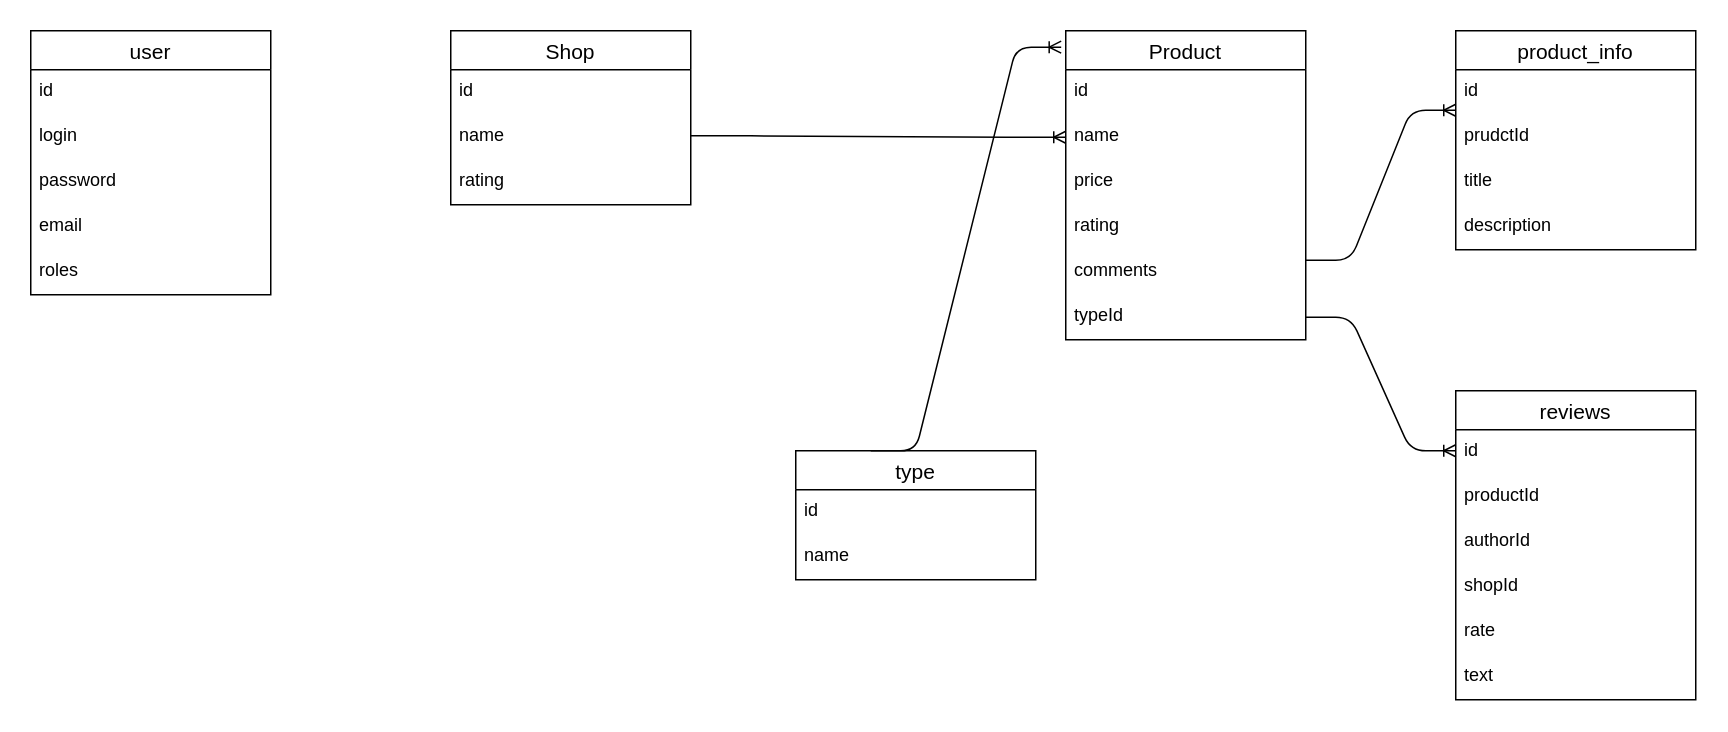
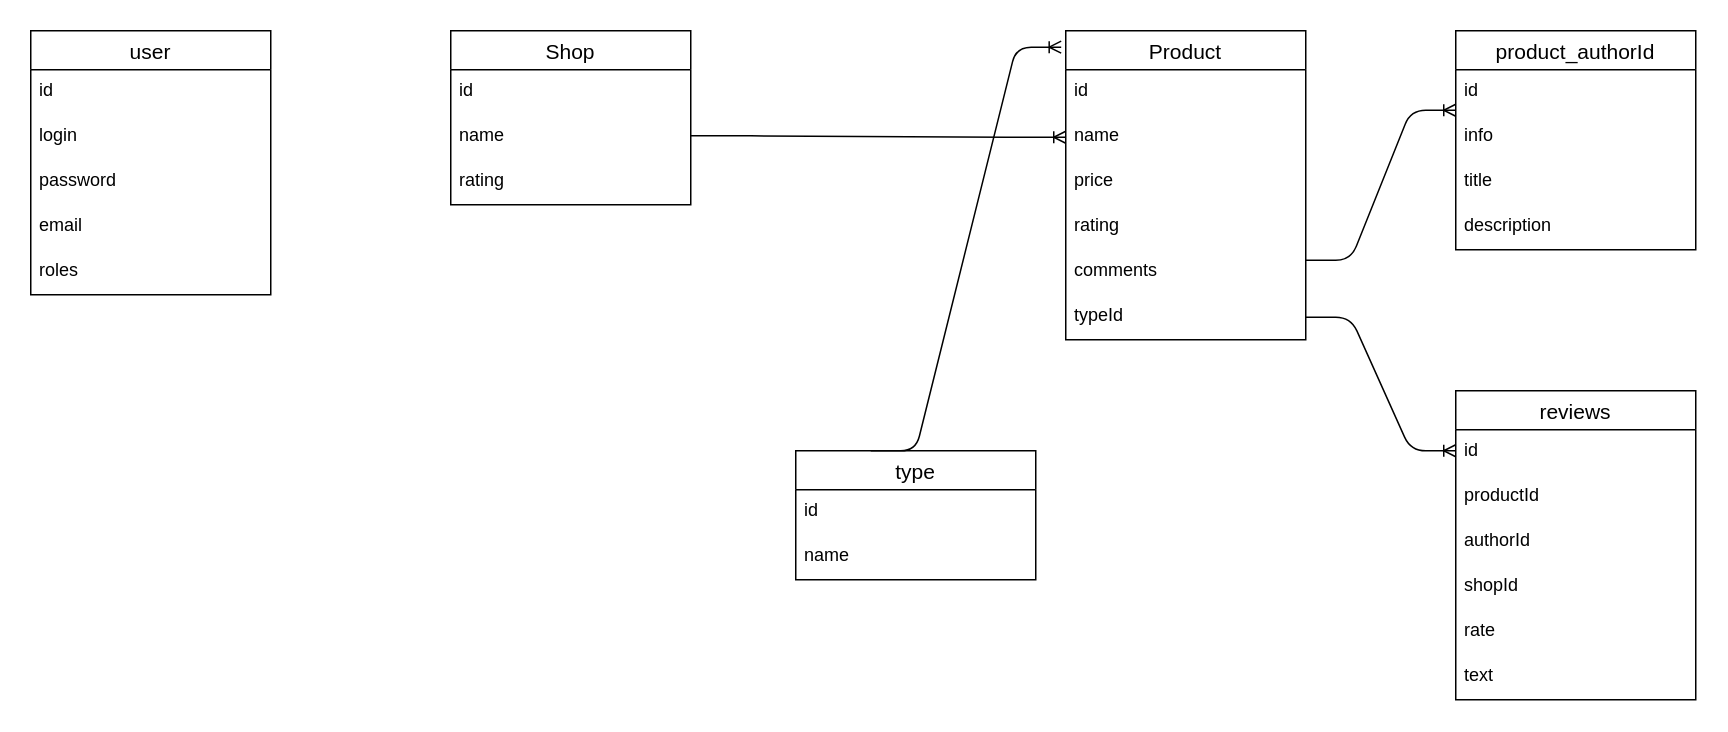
(1575, 52) -> (1575, 52)
(1504, 135) -> (1482, 135)
